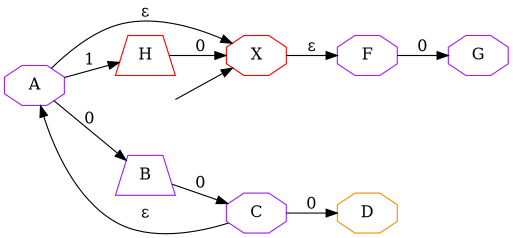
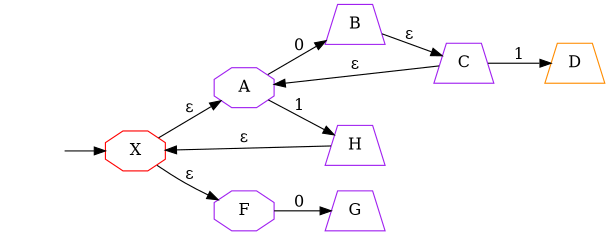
(131, 22) -> (185, 122)
(201, 47) -> (244, 138)
(145, 55) -> (355, 145)
(478, 55) -> (355, 211)
(201, 184) -> (409, 35)
(312, 205) -> (519, 55)
(256, 213) -> (464, 63)
(367, 213) -> (575, 63)
